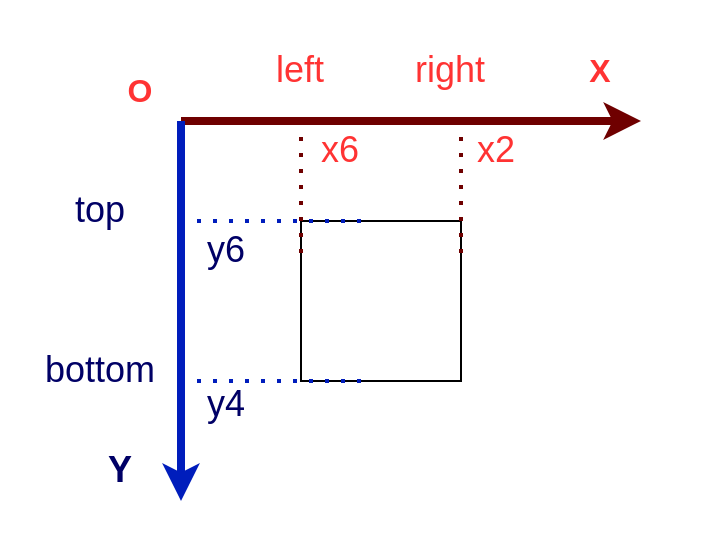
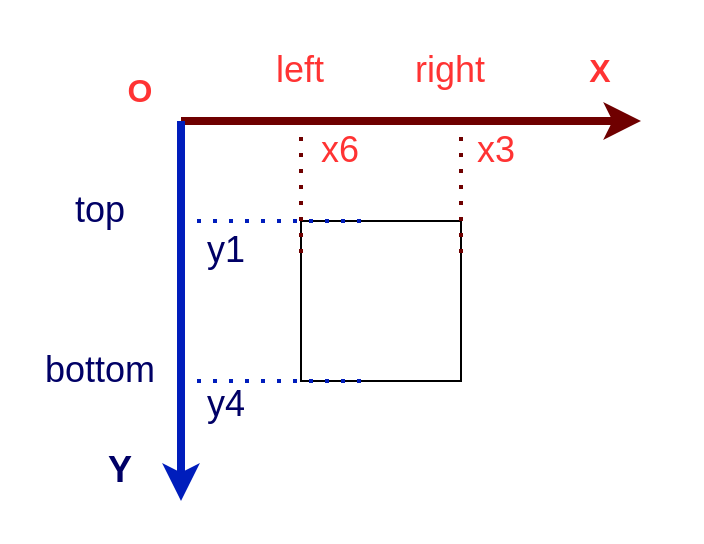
(497, 151) -> (497, 151)
(227, 251) -> (227, 251)
